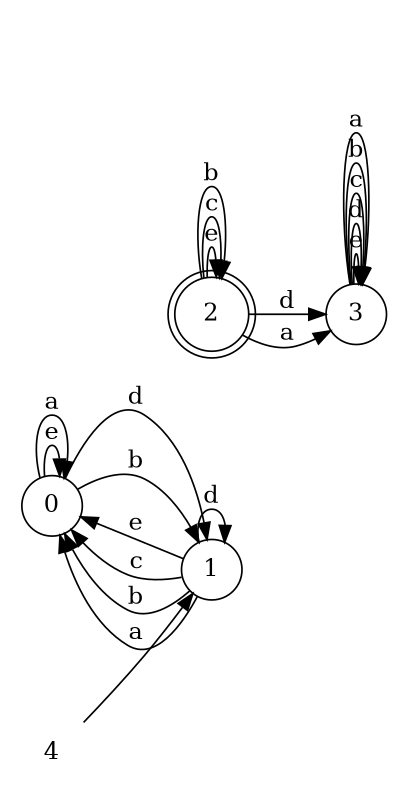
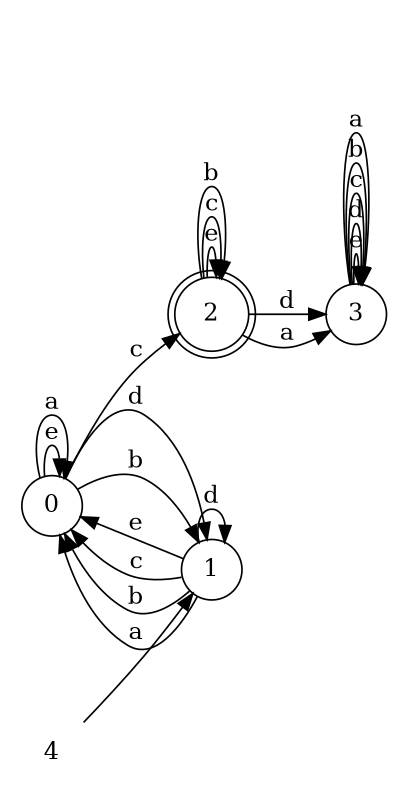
none -> (107, 405)
